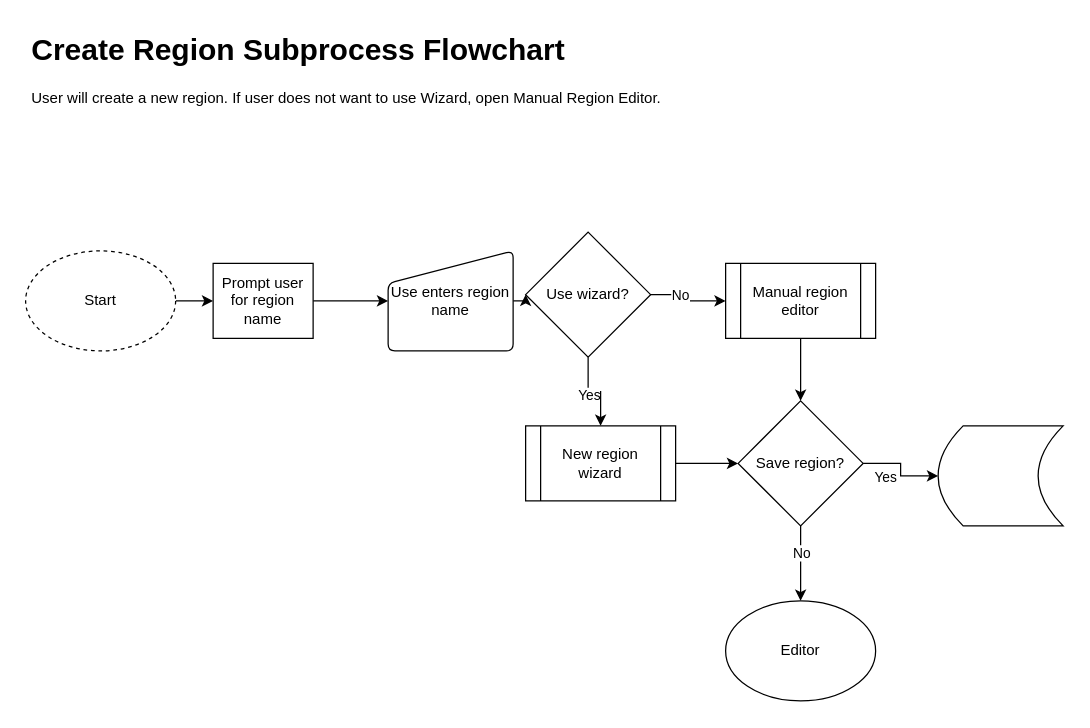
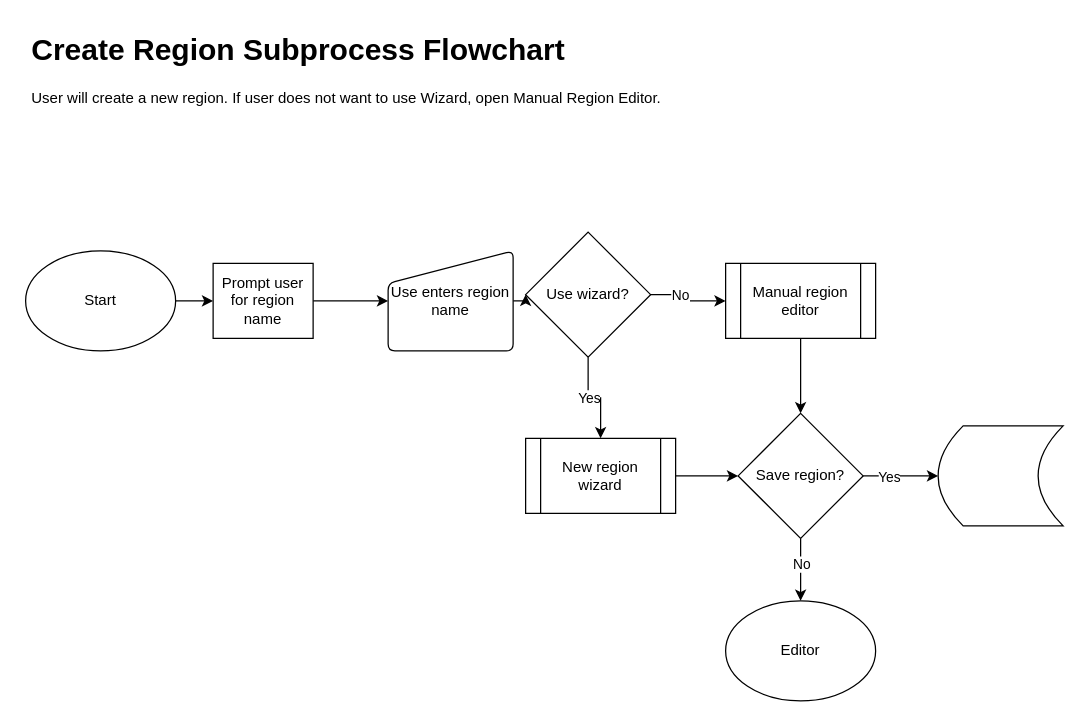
(101, 301) -> (101, 301)
(601, 463) -> (601, 476)
(801, 463) -> (801, 476)
